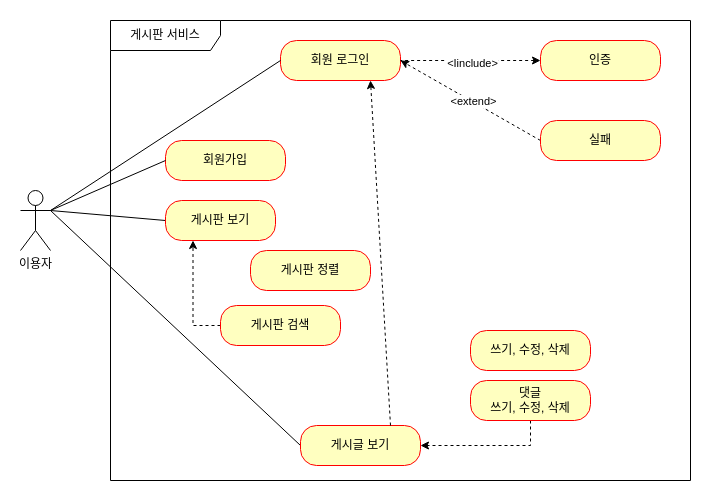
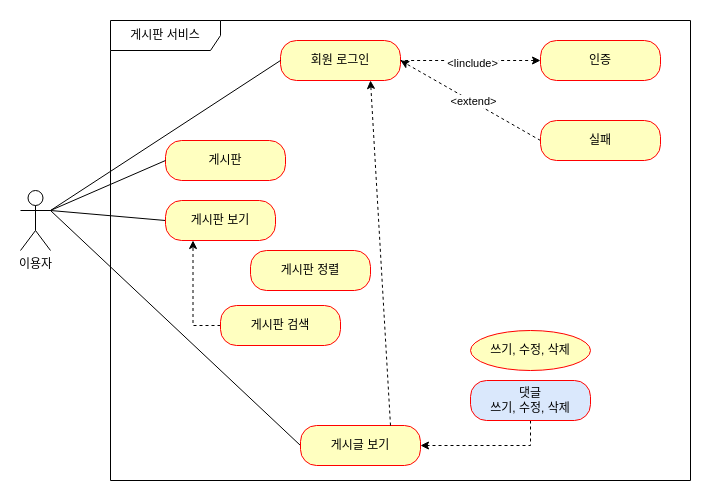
(226, 161) -> (226, 161)
(531, 351) -> (531, 351)
(531, 401) -> (531, 401)
